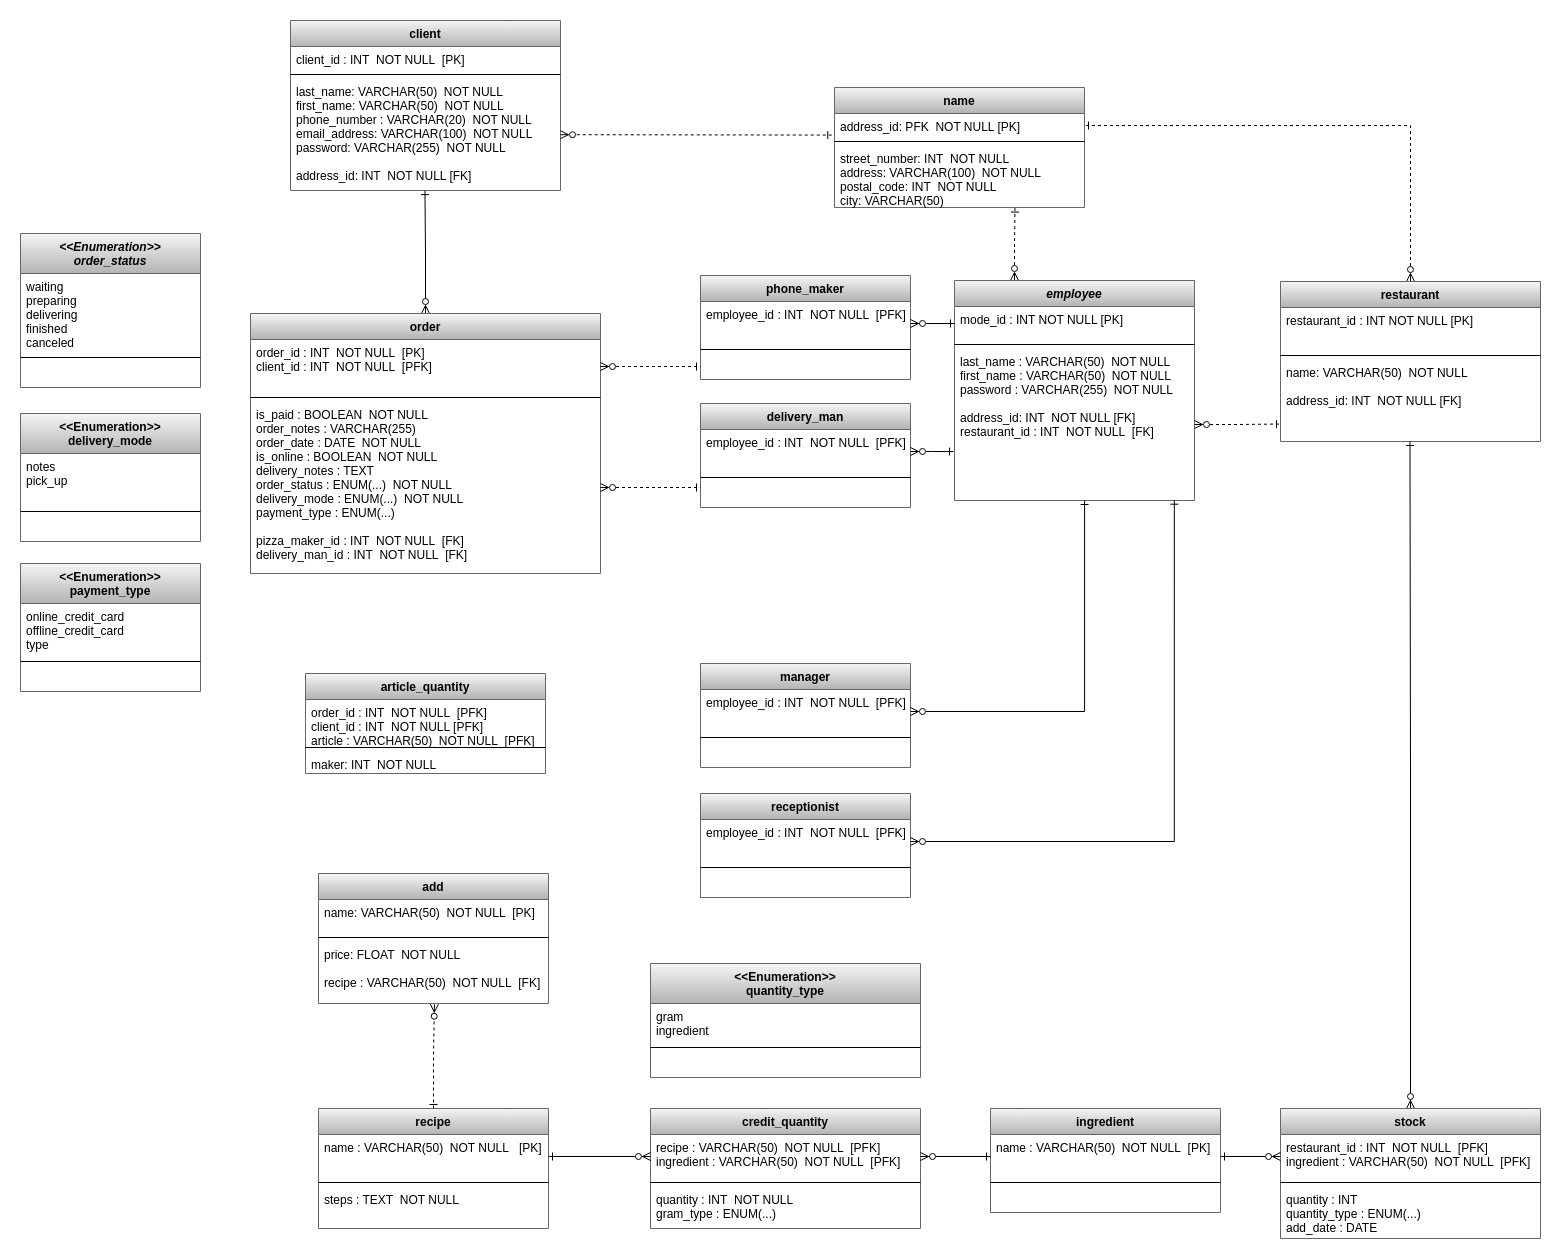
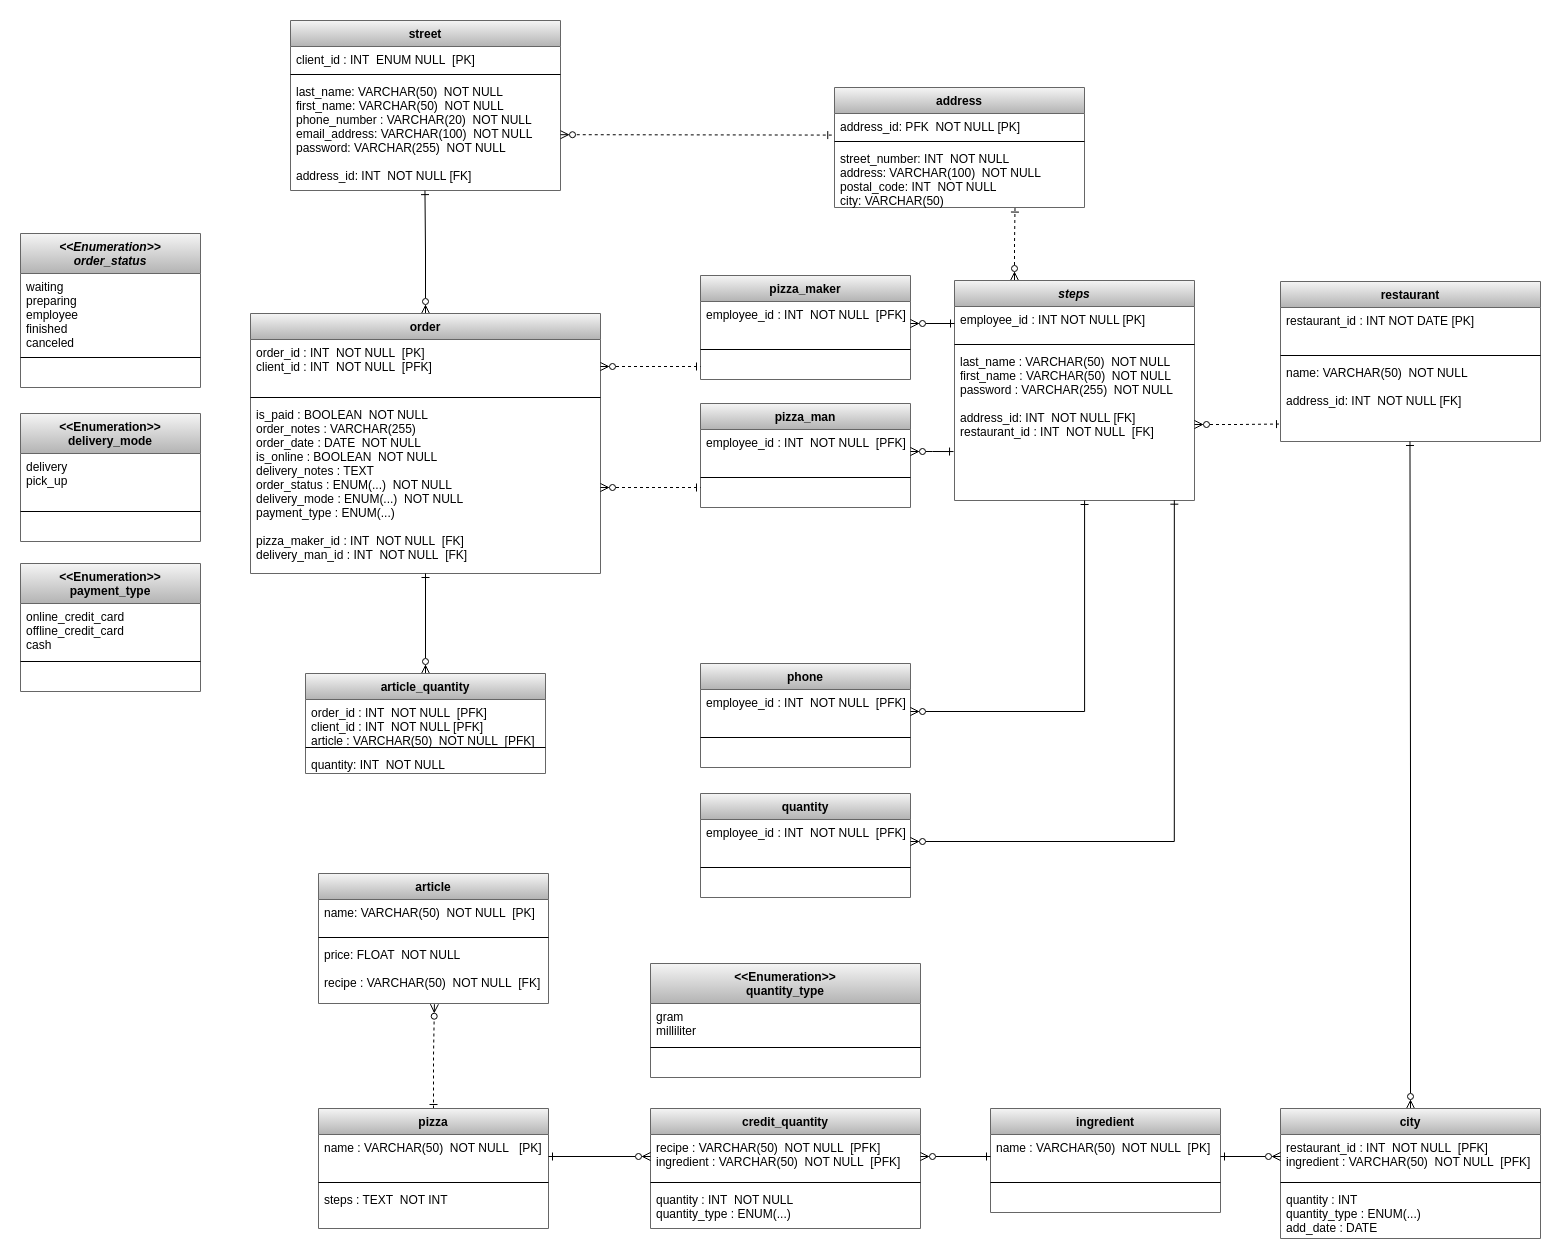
(425, 34) -> (425, 34)
(386, 60) -> (389, 60)
(959, 101) -> (959, 101)
(1319, 126) -> none
(46, 287) -> (46, 287)
(805, 289) -> (805, 289)
(1074, 294) -> (1074, 294)
(1040, 320) -> (1052, 320)
(1386, 321) -> (1386, 321)
(805, 417) -> (805, 417)
(43, 467) -> (50, 467)
(82, 617) -> (82, 617)
none -> (426, 617)
(805, 677) -> (805, 677)
(372, 765) -> (380, 765)
(805, 807) -> (805, 807)
(433, 887) -> (433, 887)
(669, 1017) -> (669, 1017)
(433, 1122) -> (433, 1122)
(1410, 1122) -> (1410, 1122)
(390, 1200) -> (387, 1200)
(727, 1200) -> (727, 1200)
